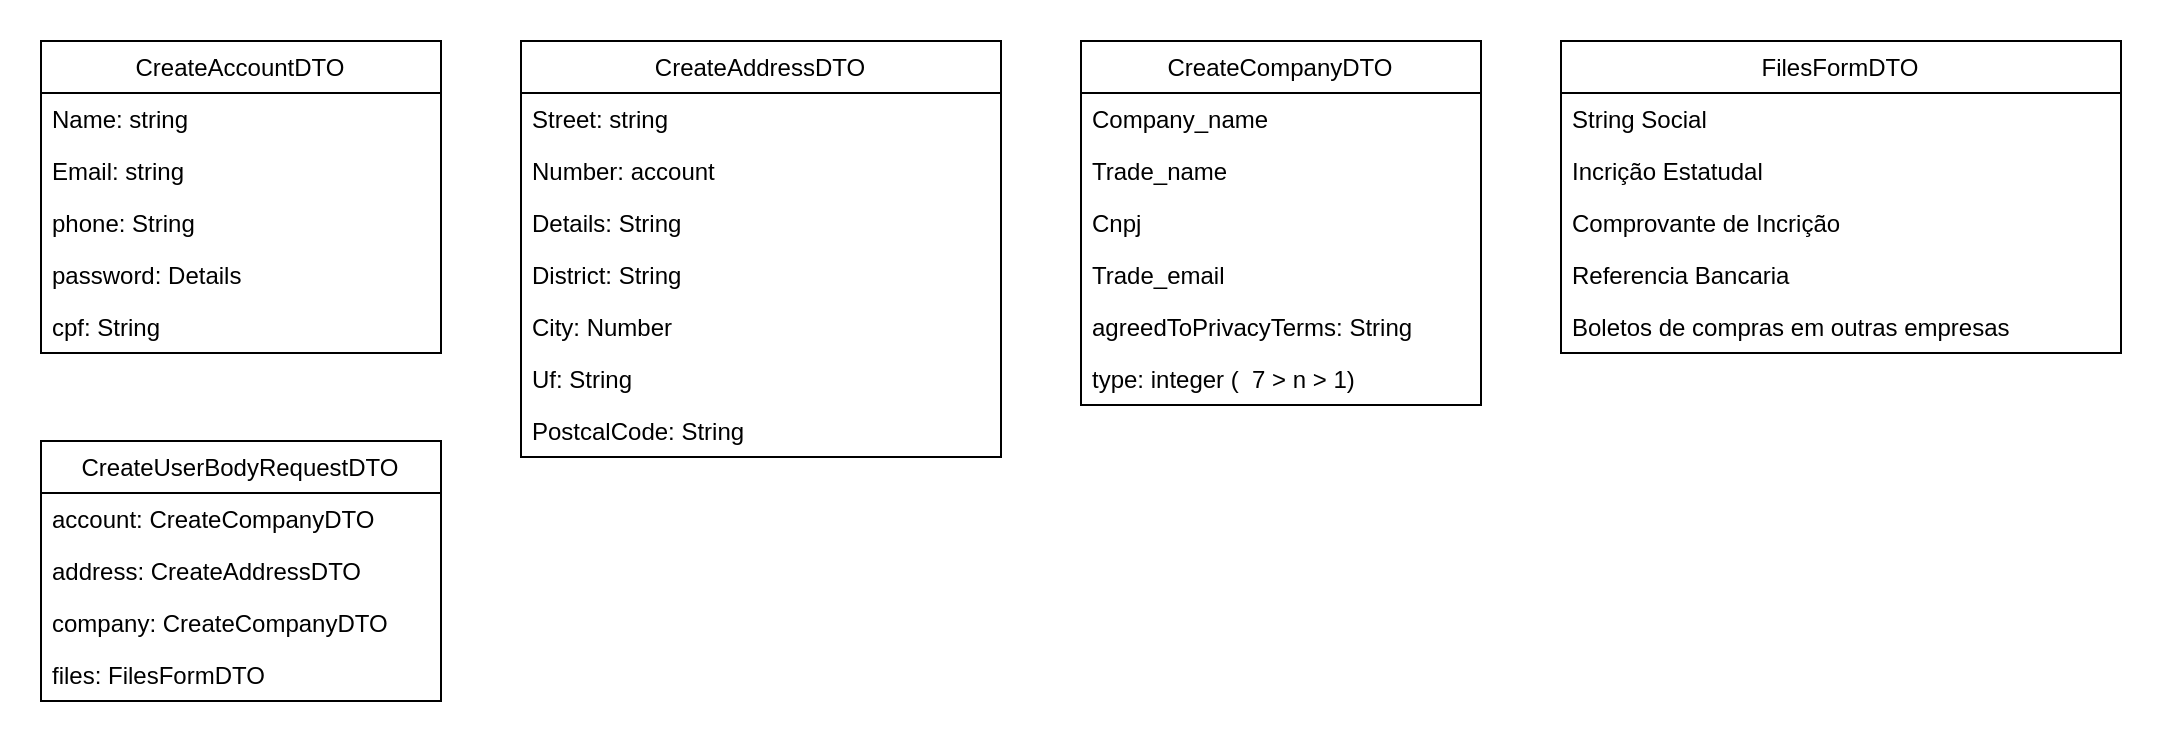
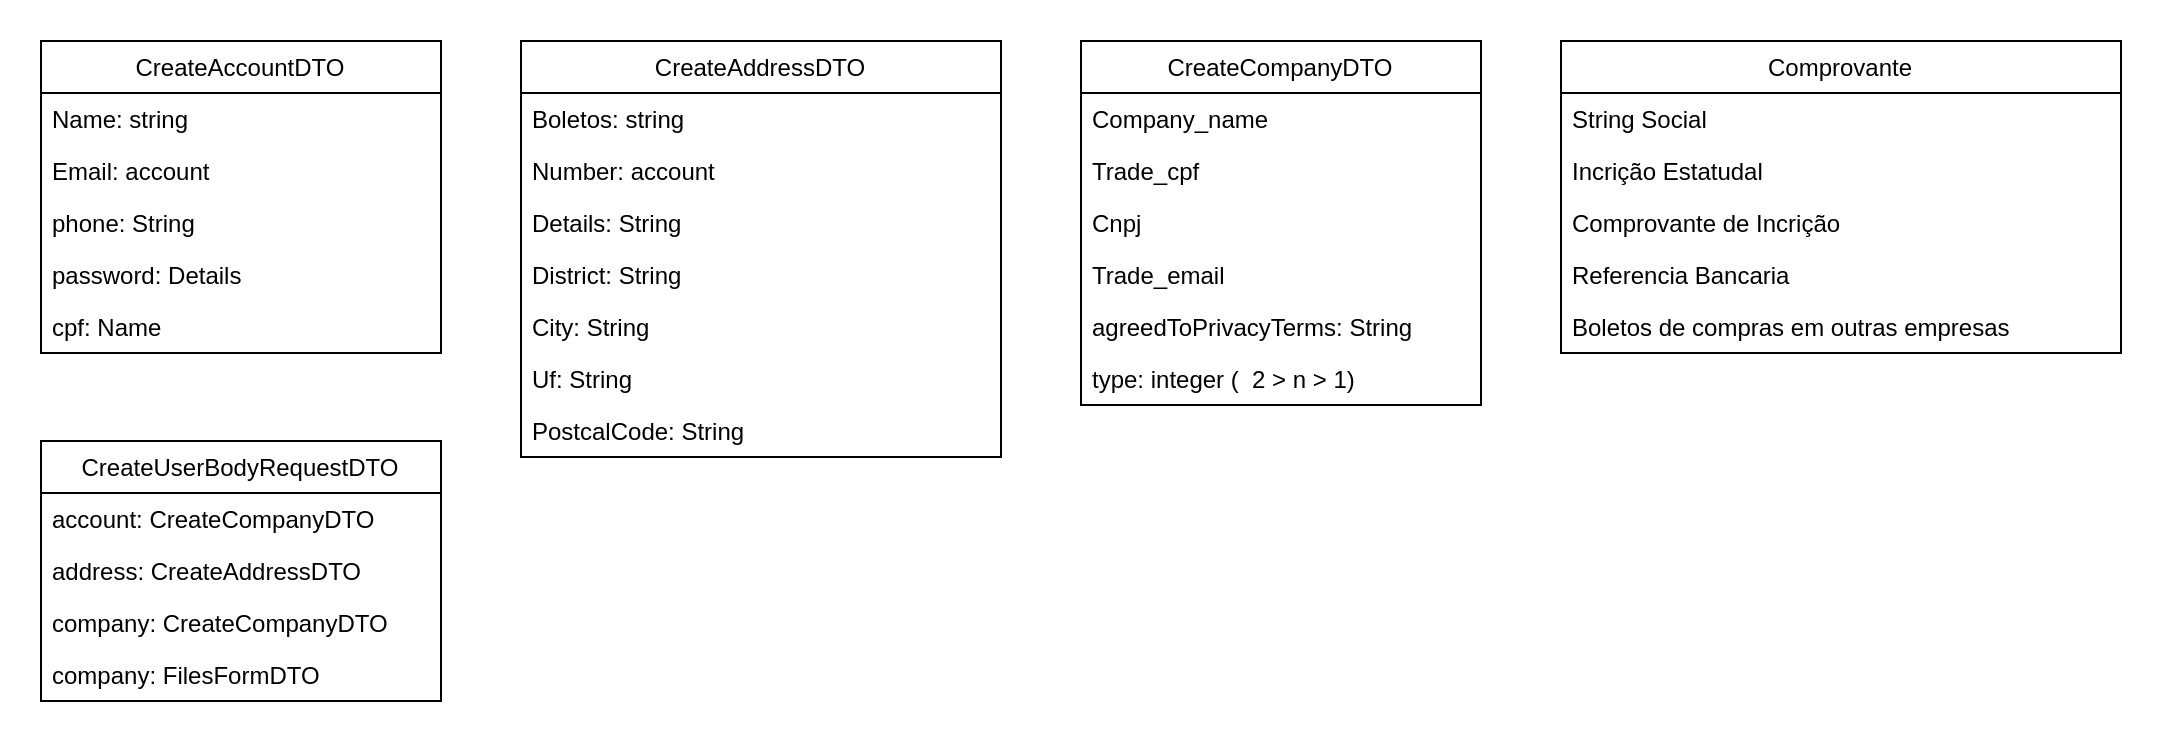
(1840, 68) -> (1840, 68)
(617, 120) -> (620, 120)
(124, 172) -> (134, 172)
(1159, 172) -> (1152, 172)
(117, 328) -> (106, 328)
(603, 328) -> (600, 328)
(1245, 380) -> (1245, 380)
(164, 676) -> (184, 676)
